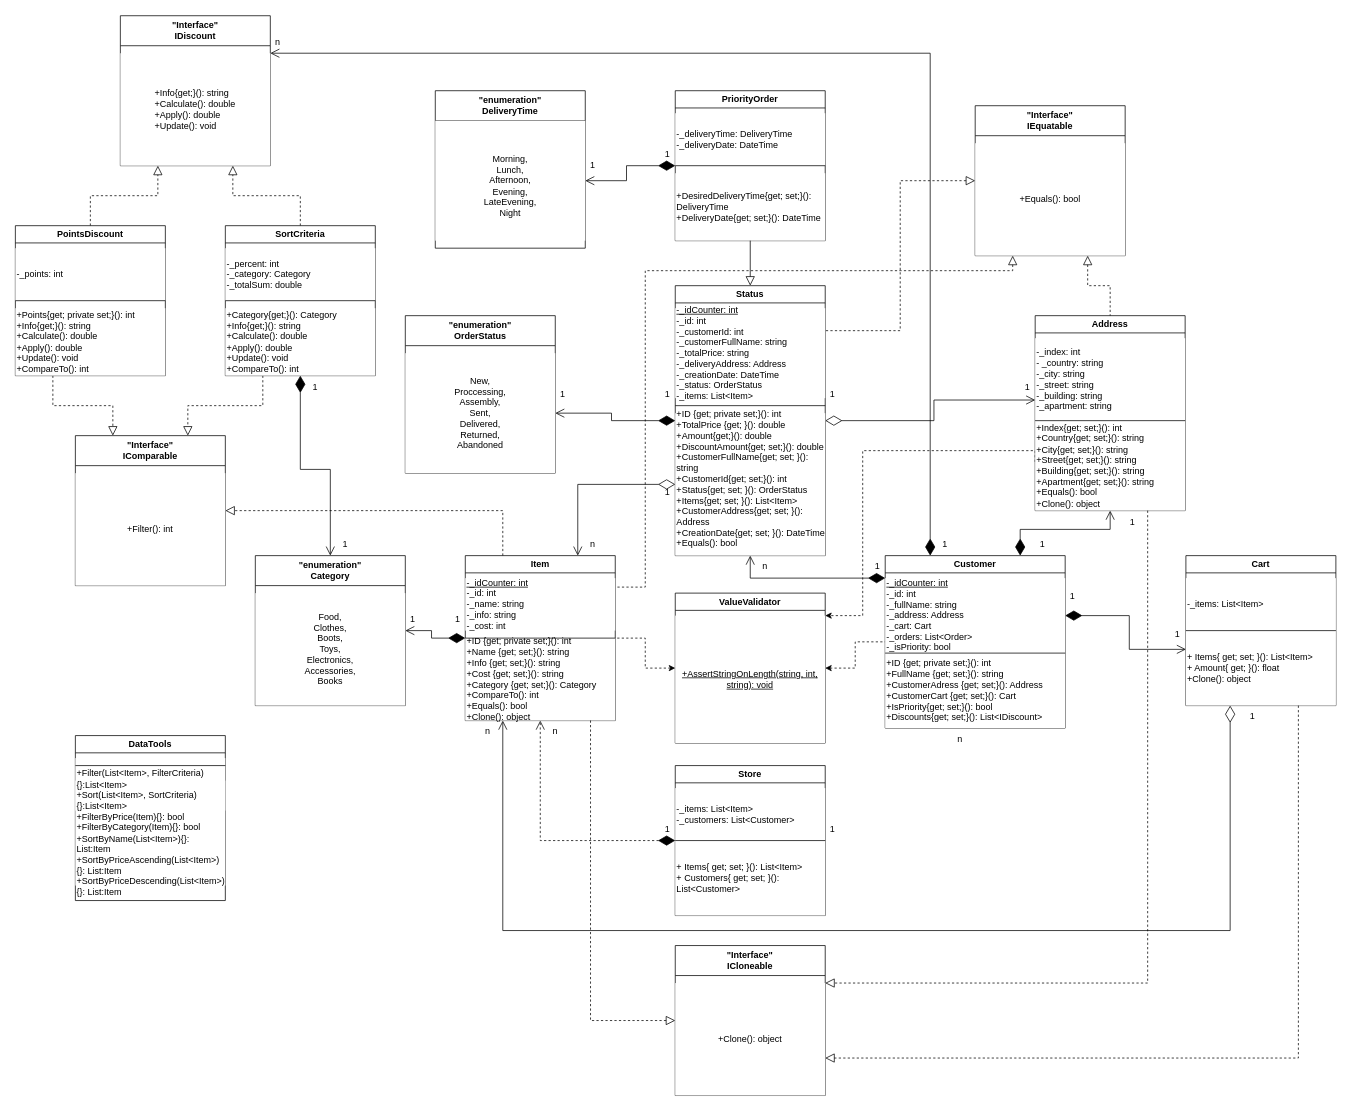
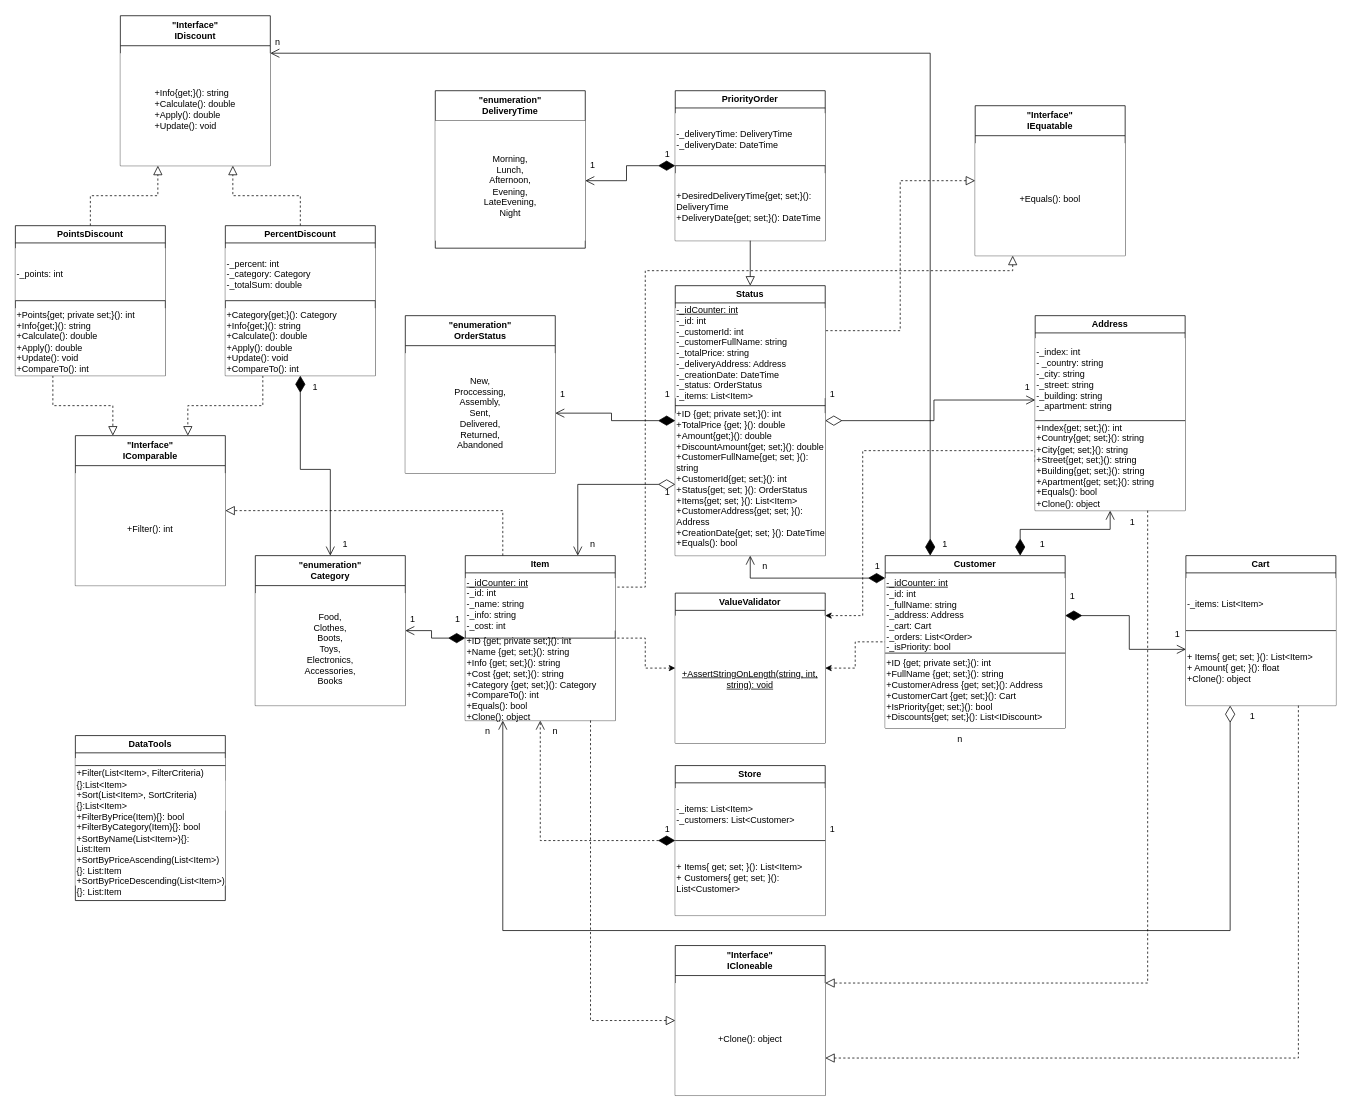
(300, 234) -> (300, 234)
(1104, 285) -> none
